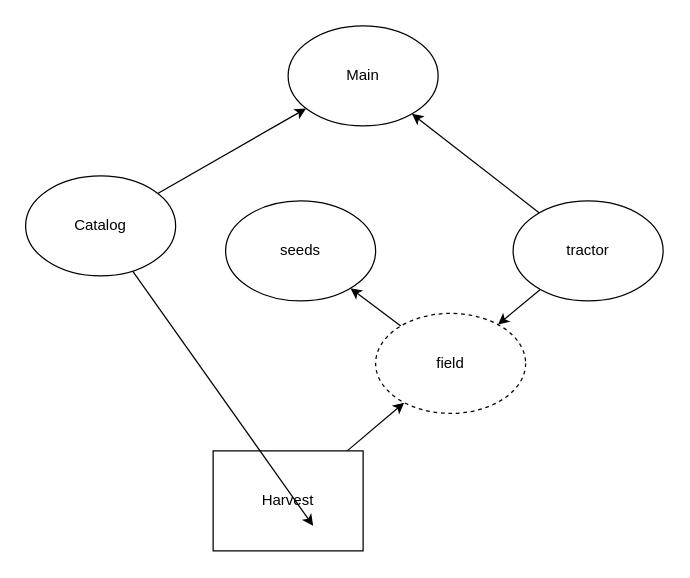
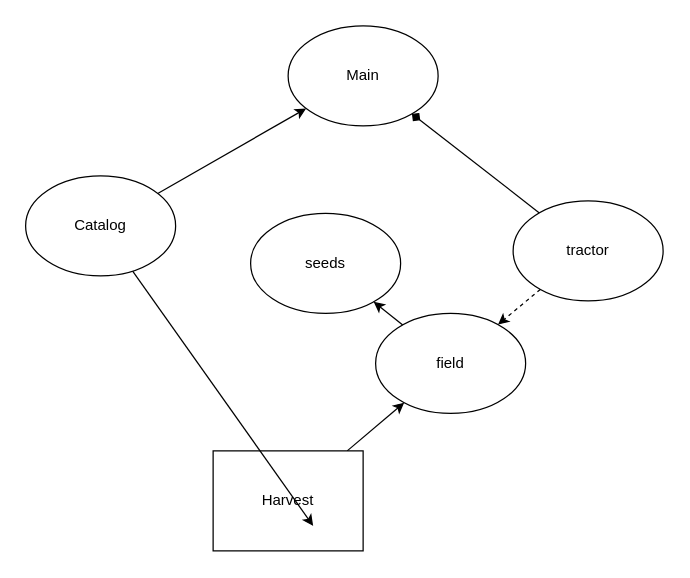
(419, 119) -> (420, 120)
(301, 251) -> (326, 263)
(522, 305) -> (522, 305)
(451, 363) -> (451, 363)
